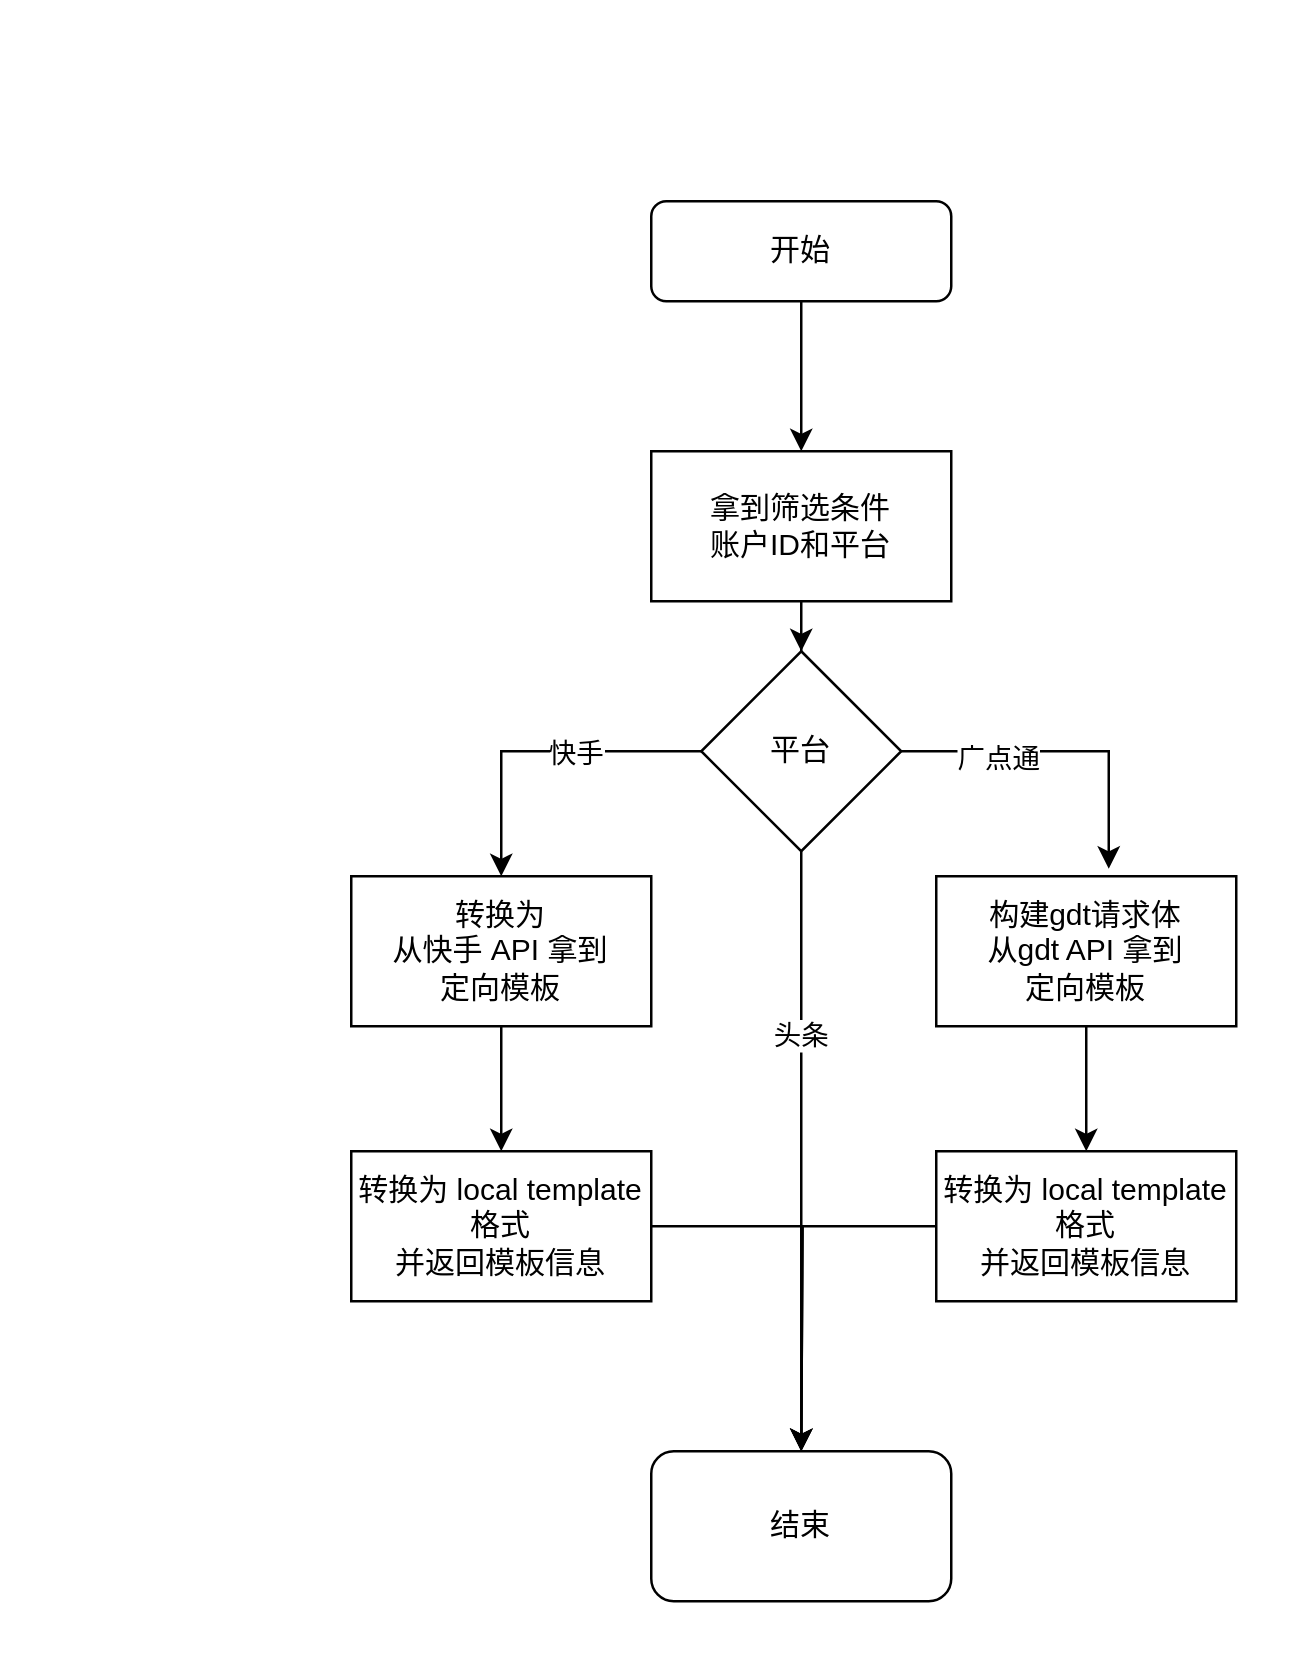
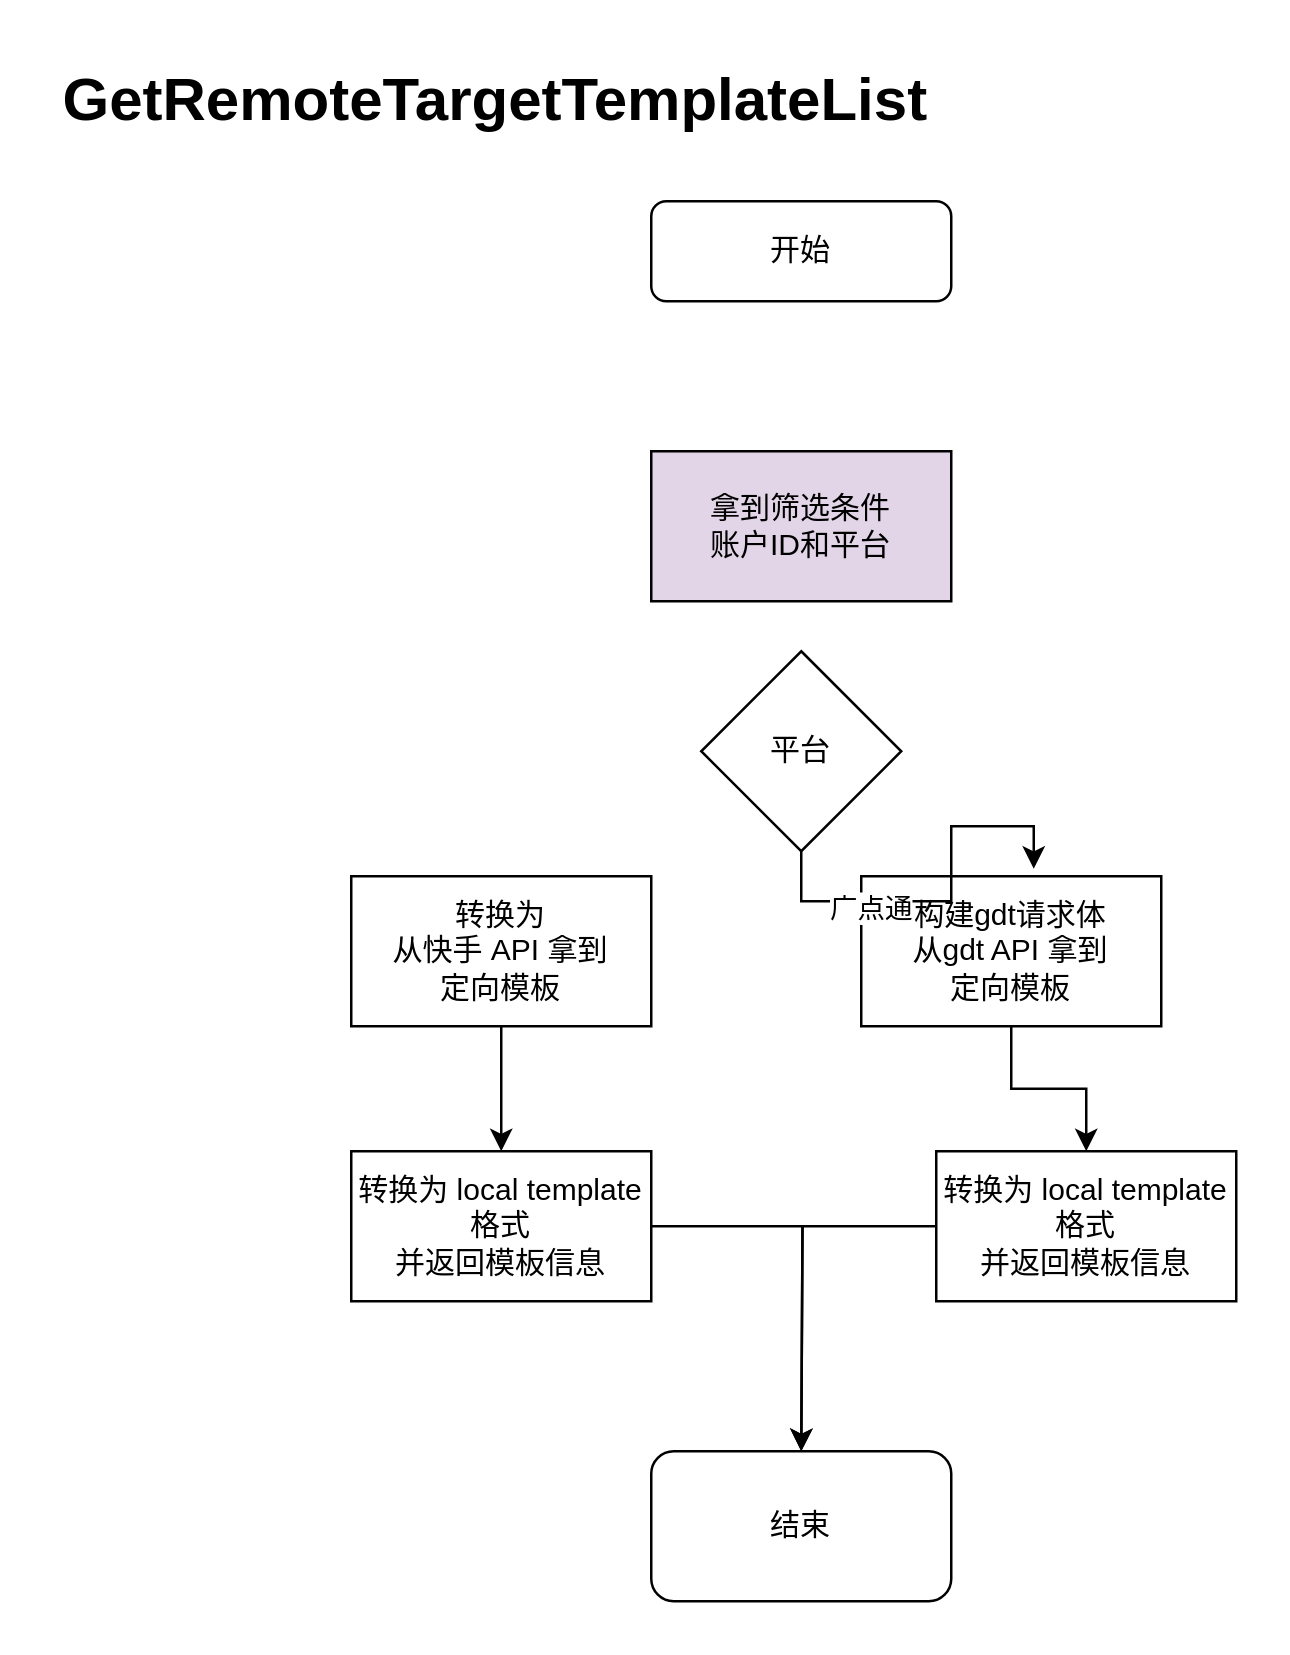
none -> (551, 114)
(801, 368) -> none
(801, 526) -> (801, 526)
(801, 634) -> none
(547, 751) -> none
(1086, 951) -> (1011, 951)
(801, 1127) -> none
